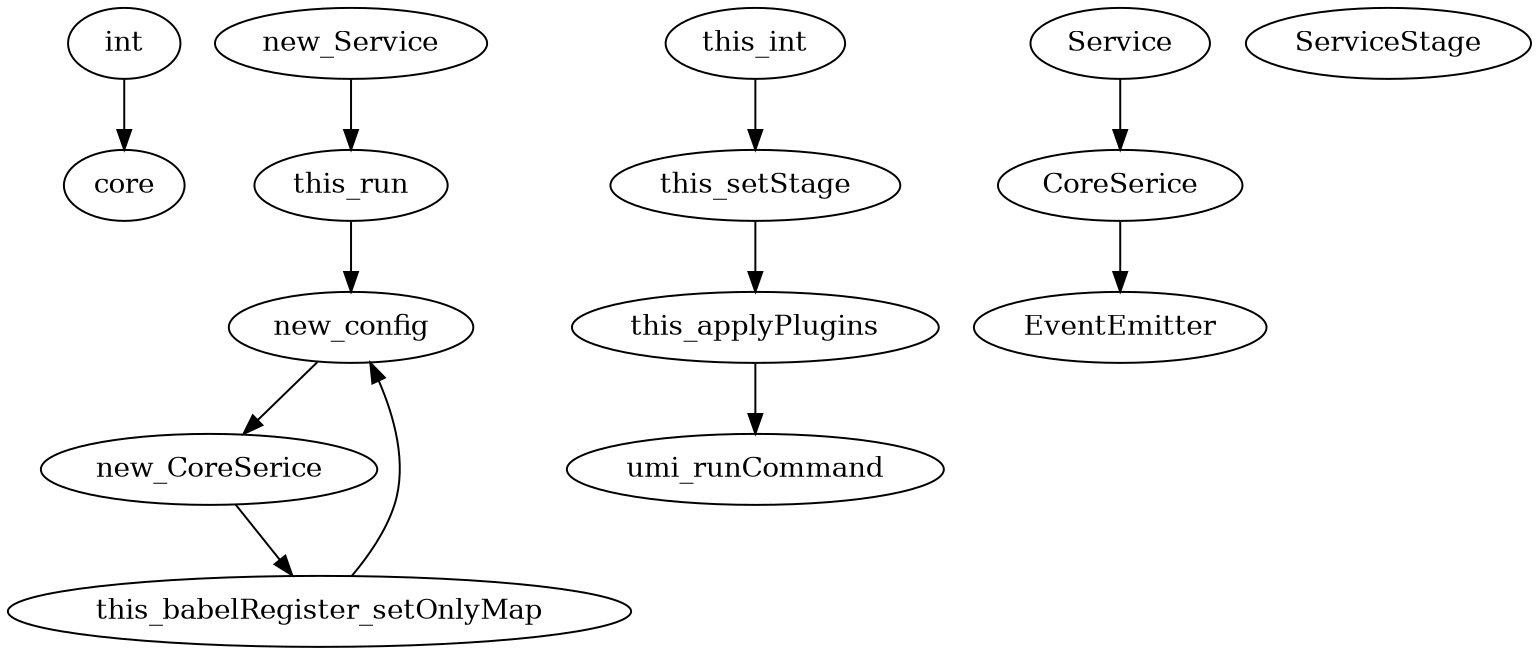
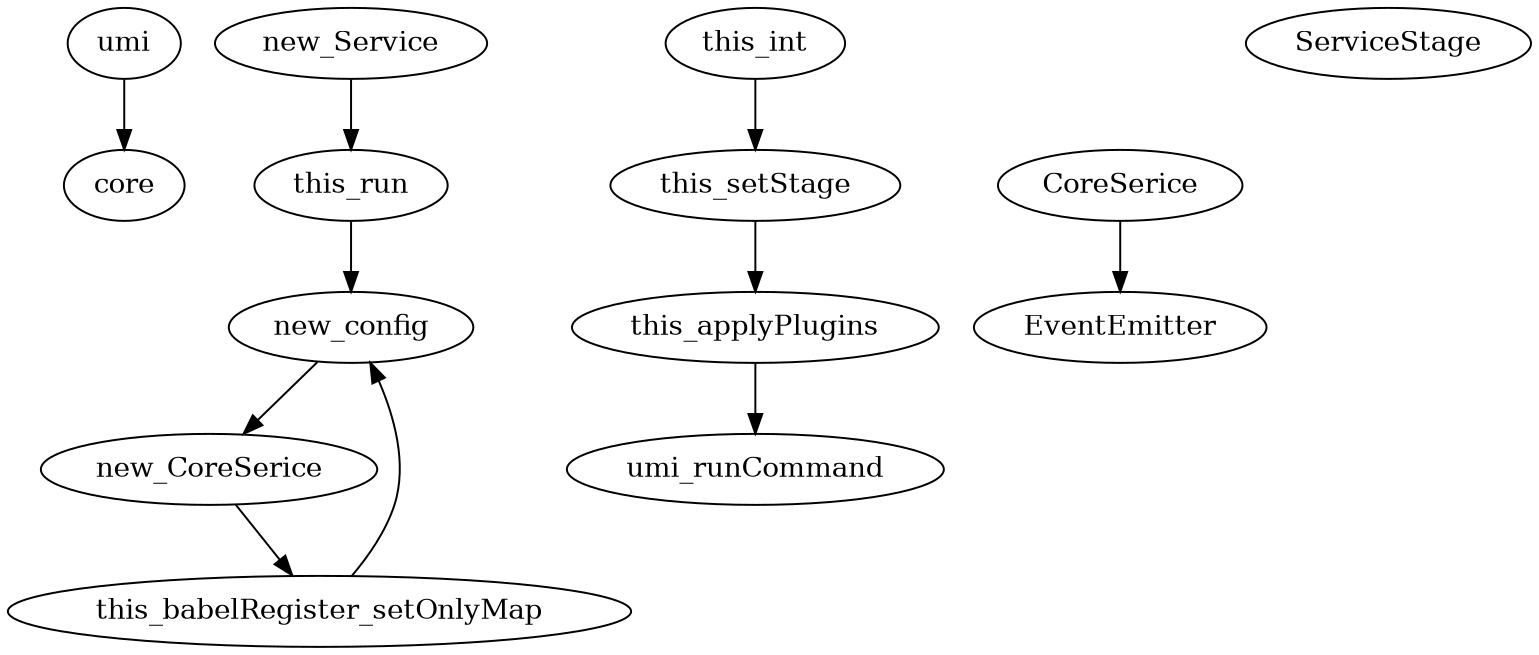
(124, 43) -> (124, 43)
(1120, 43) -> none
